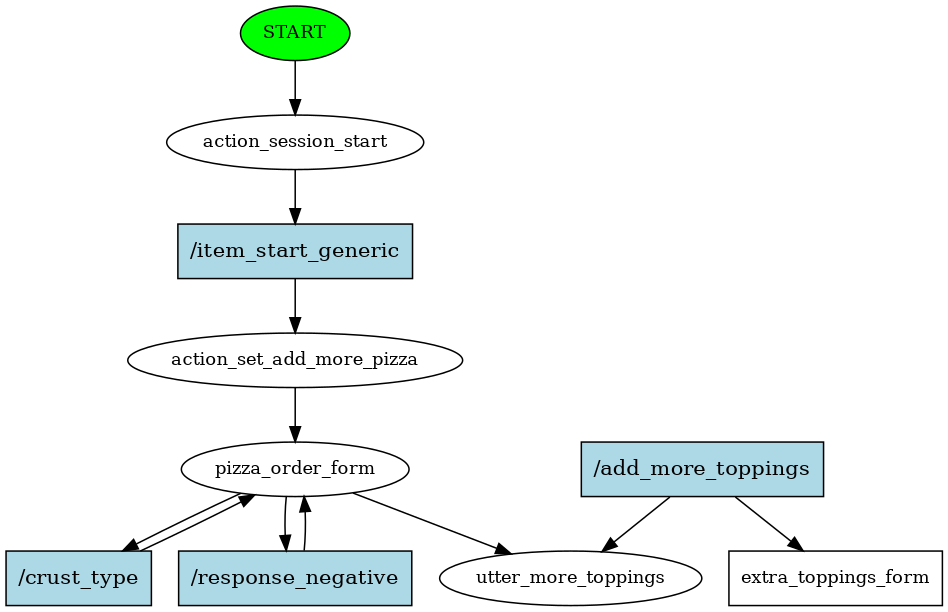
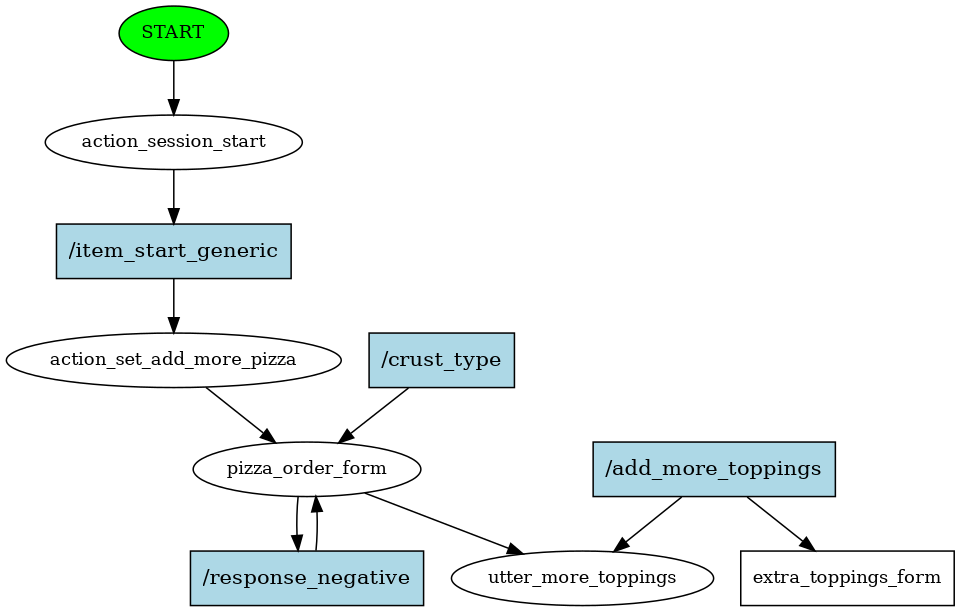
(188, 518) -> none
